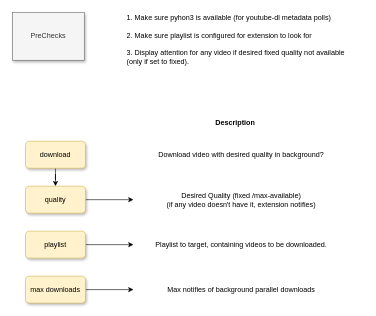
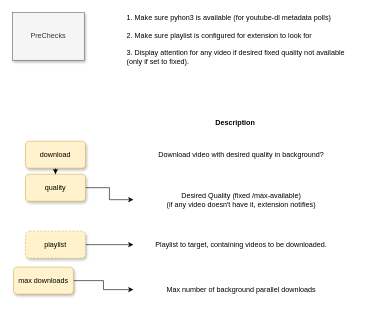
(56, 200) -> (56, 188)
(56, 245) -> (56, 245)
(56, 290) -> (44, 281)
(242, 290) -> (242, 290)
